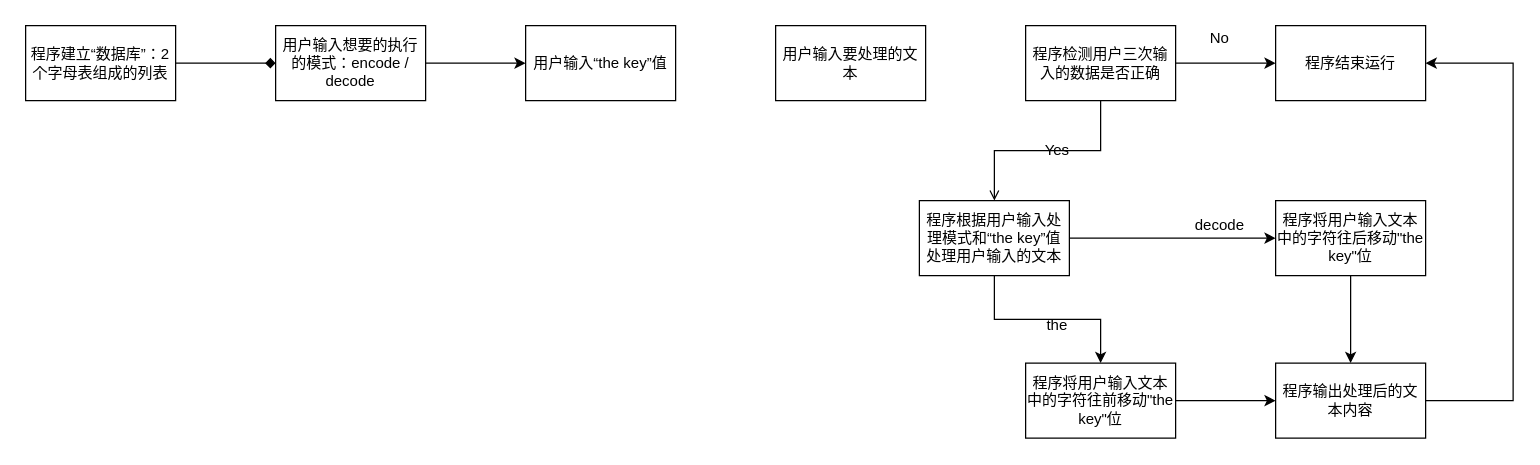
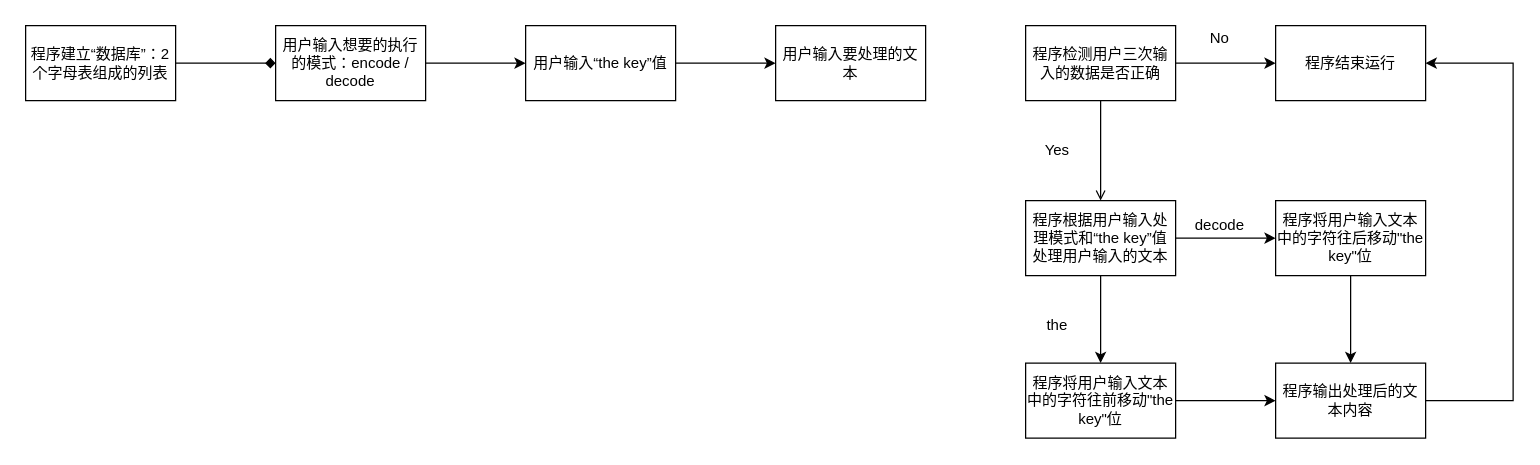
none -> (722, 63)
(994, 238) -> (1101, 238)
